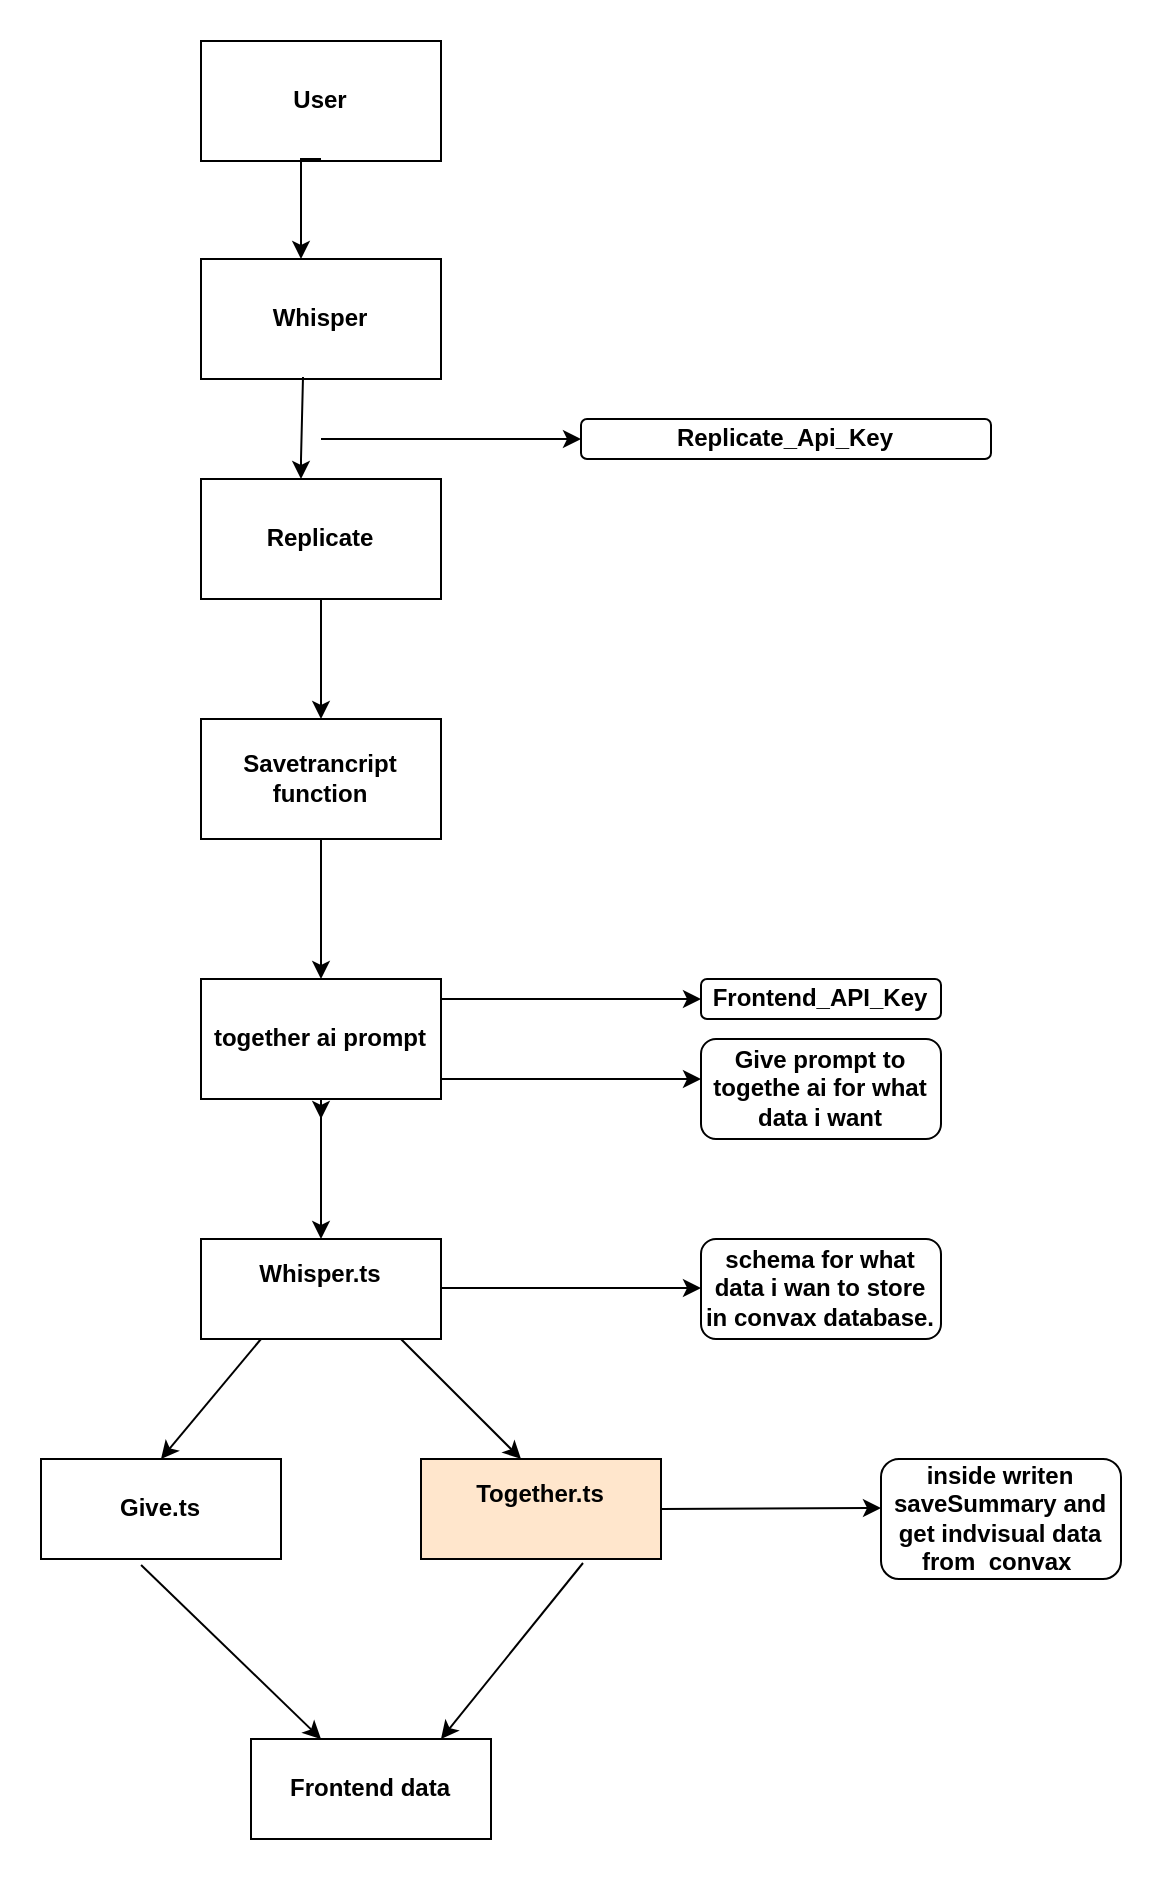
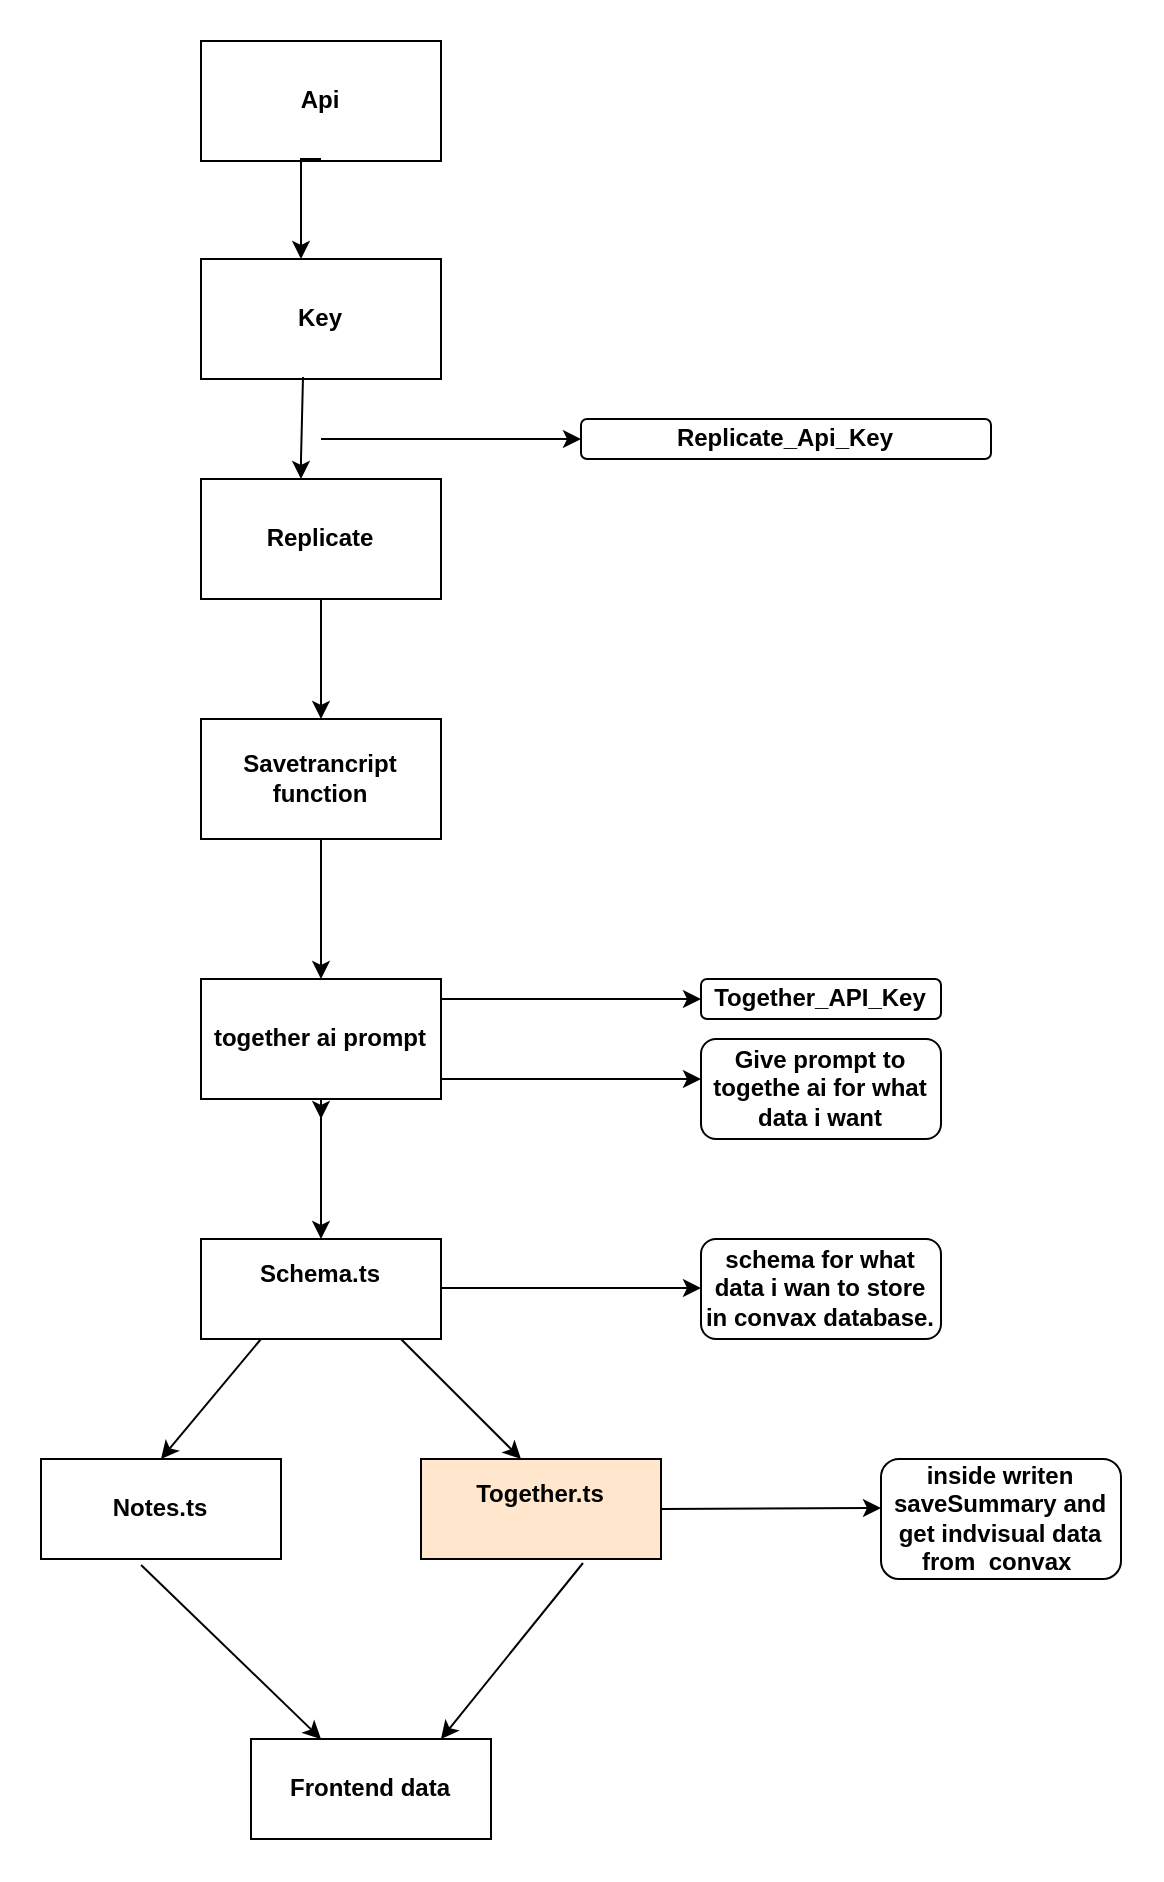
(321, 101) -> (321, 101)
(321, 319) -> (321, 319)
(821, 999) -> (821, 999)
(321, 1289) -> (321, 1289)
(161, 1509) -> (161, 1509)
